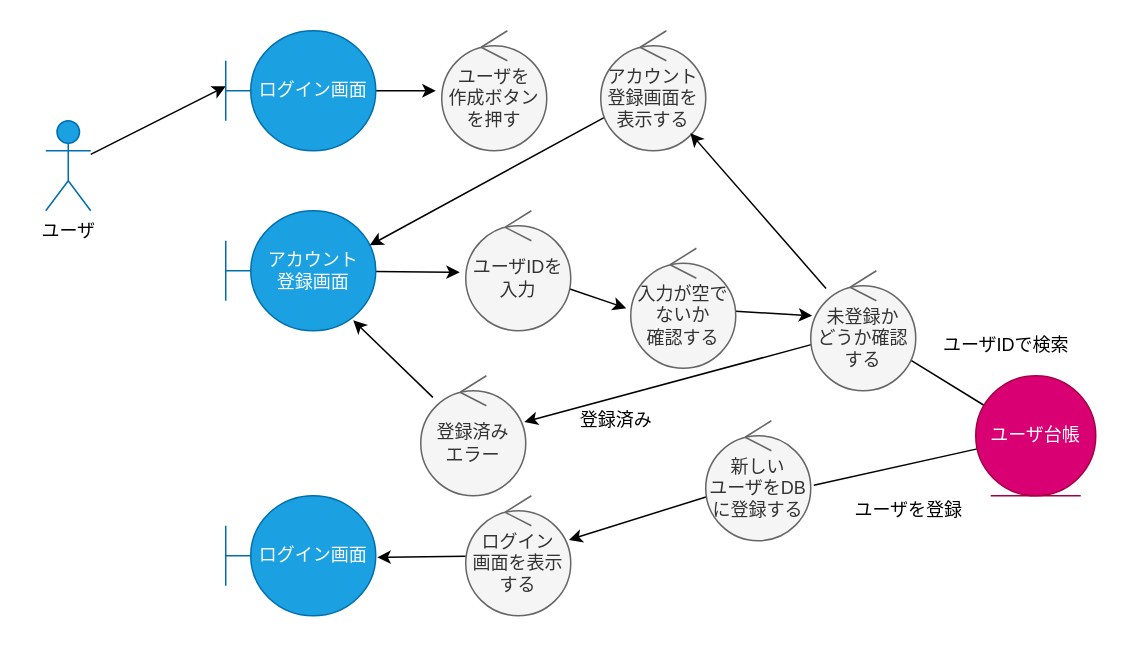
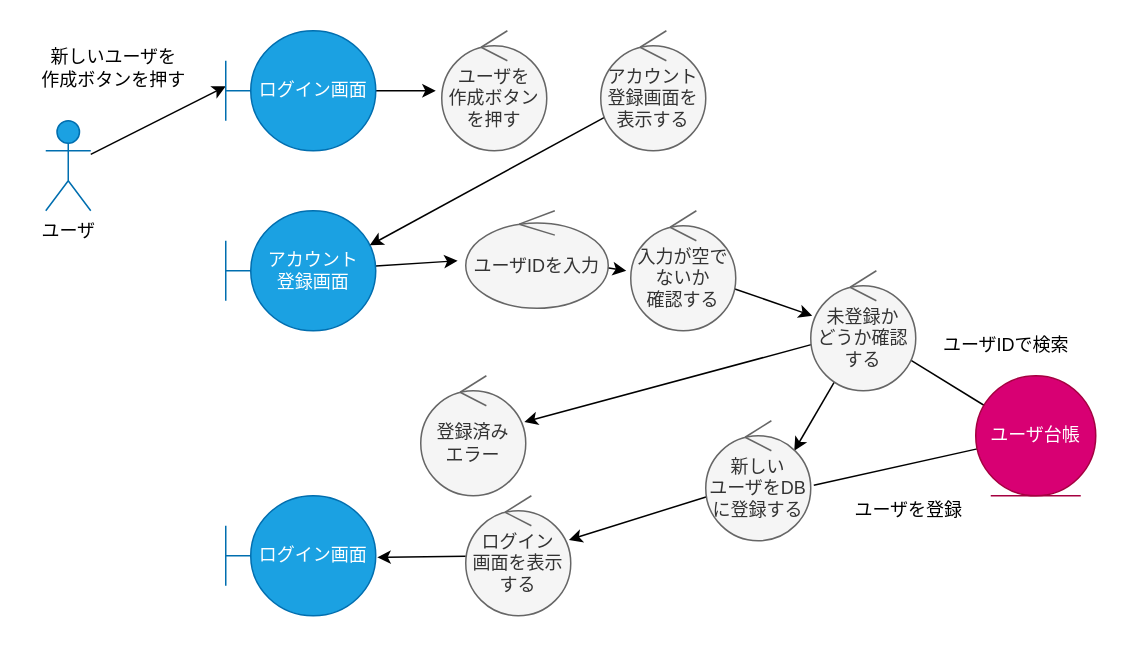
none -> (113, 68)
(761, 214) -> (817, 412)
(518, 271) -> (537, 260)
(683, 308) -> (683, 271)
(397, 363) -> none
(616, 421) -> none
